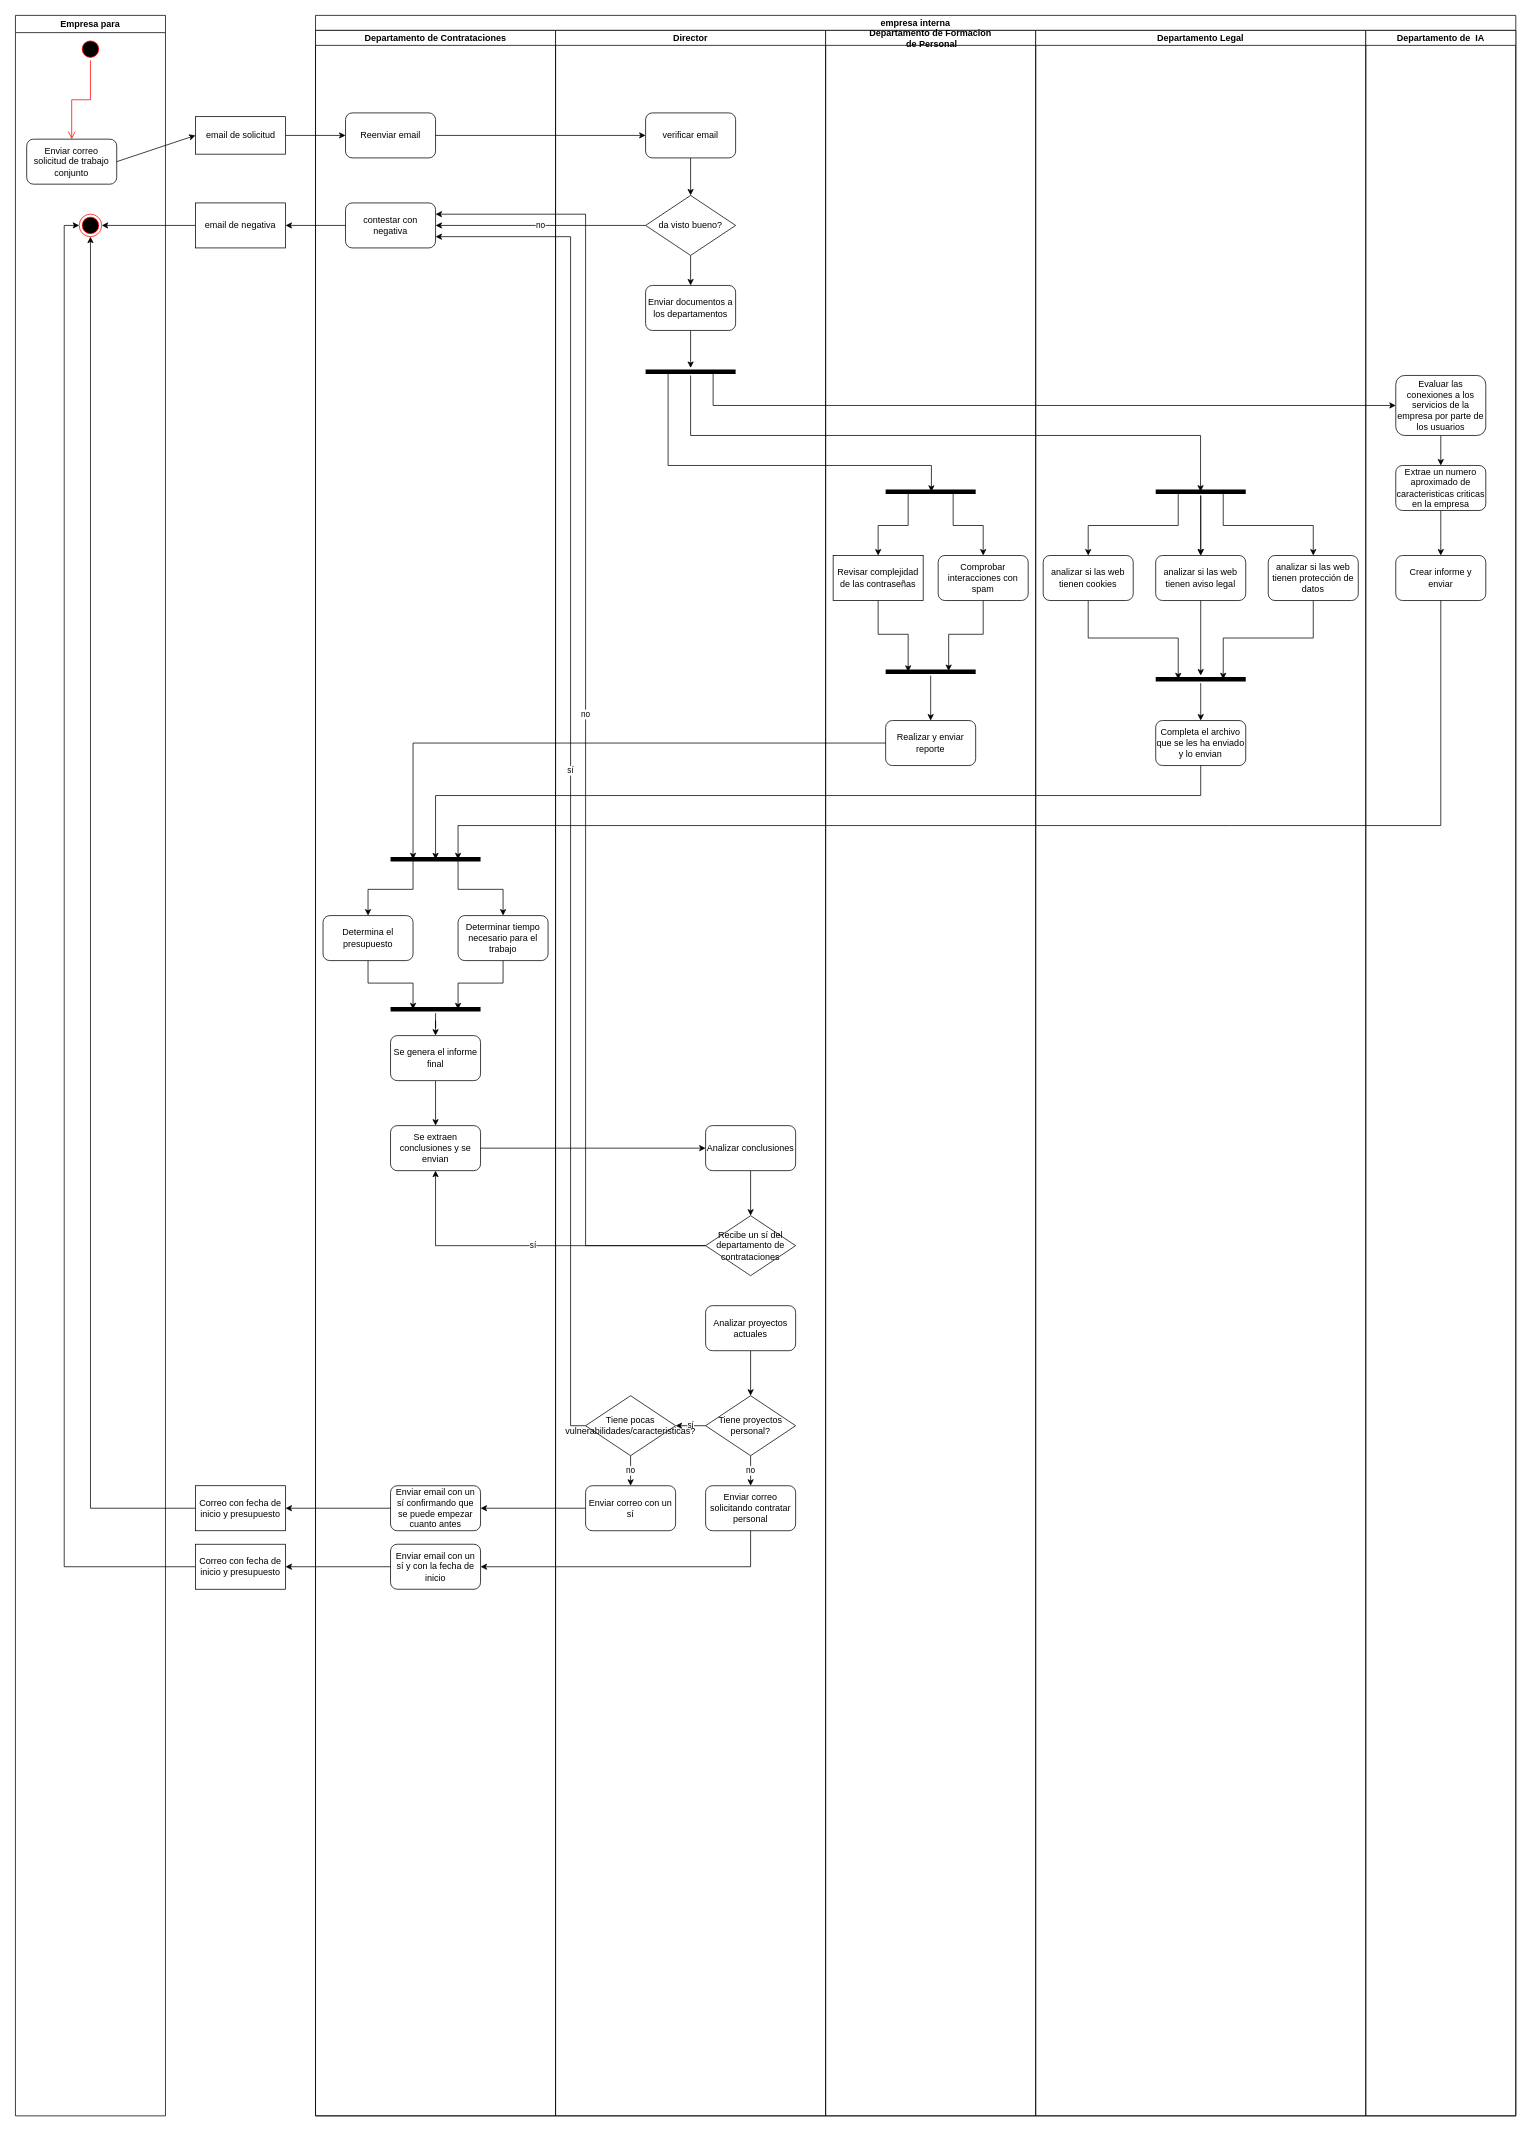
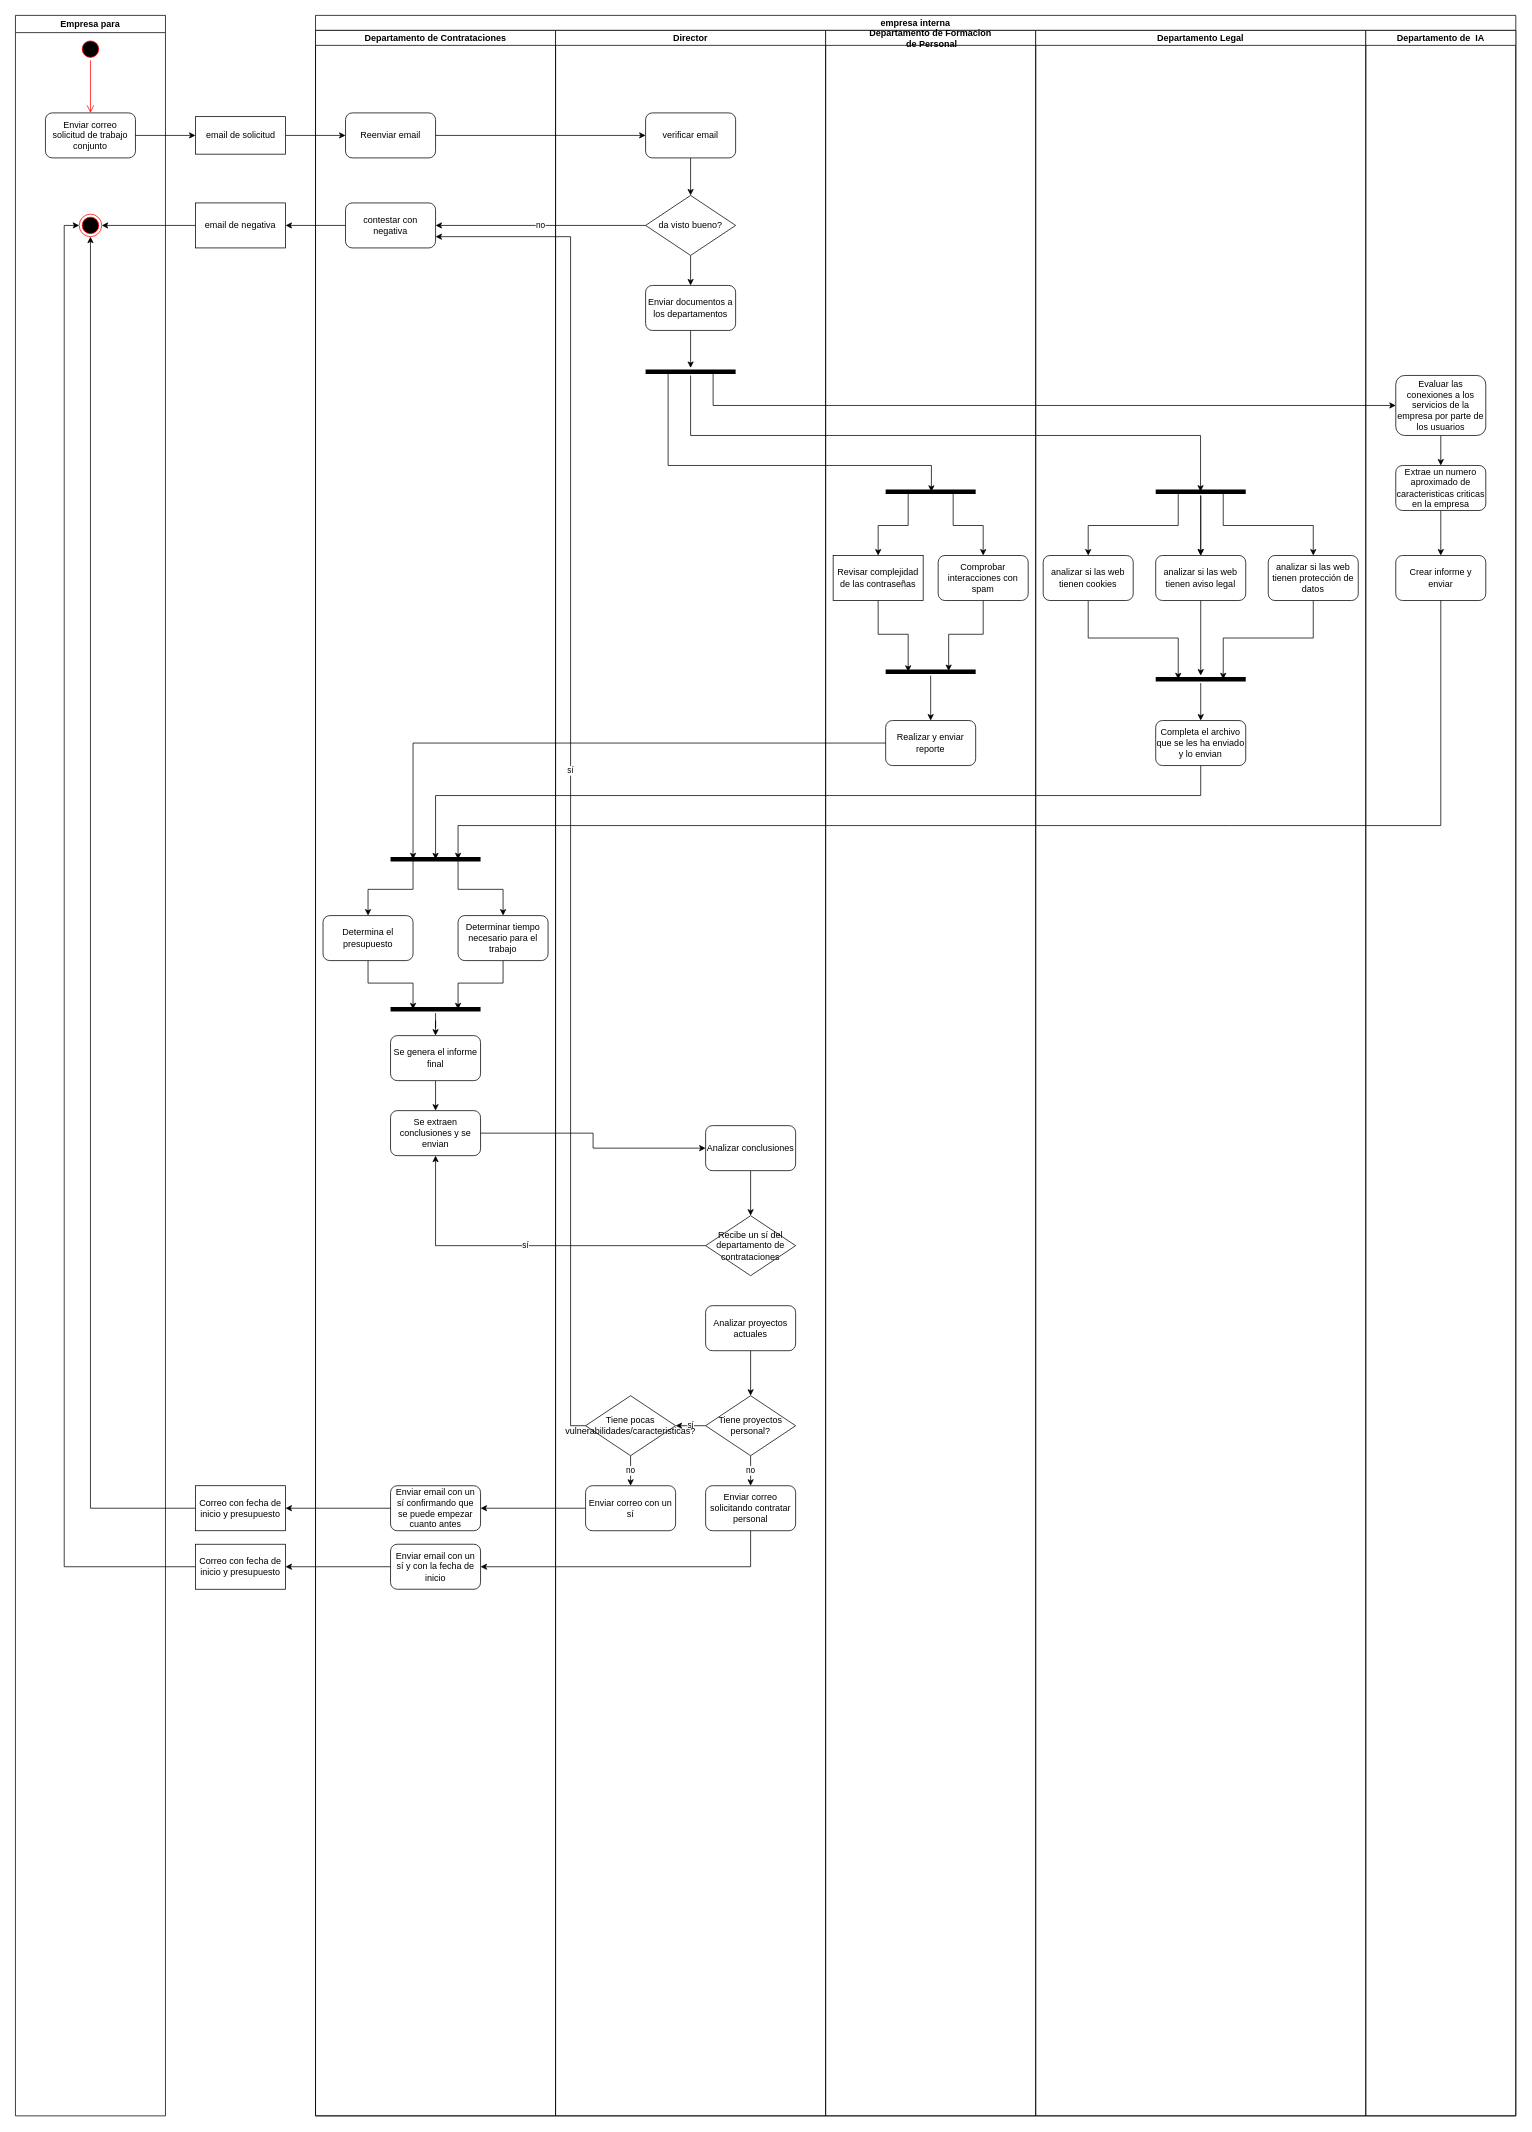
(72, 162) -> (90, 135)
(585, 656) -> none
(435, 1148) -> (435, 1133)
